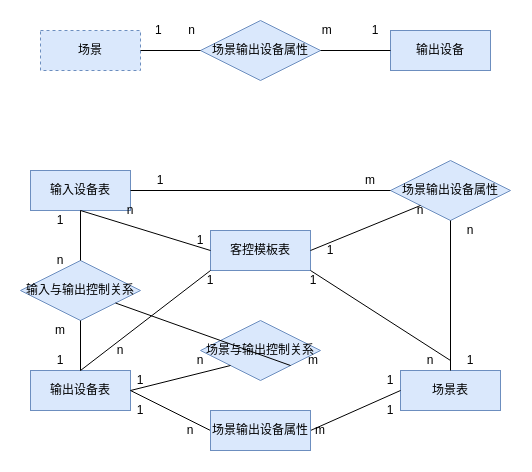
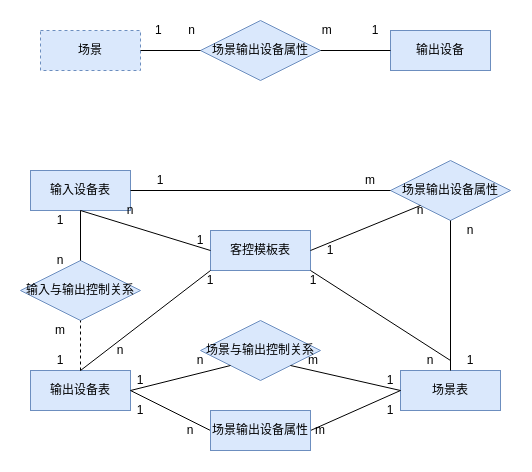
(203, 334) -> (344, 378)
(81, 344) -> (81, 344)
